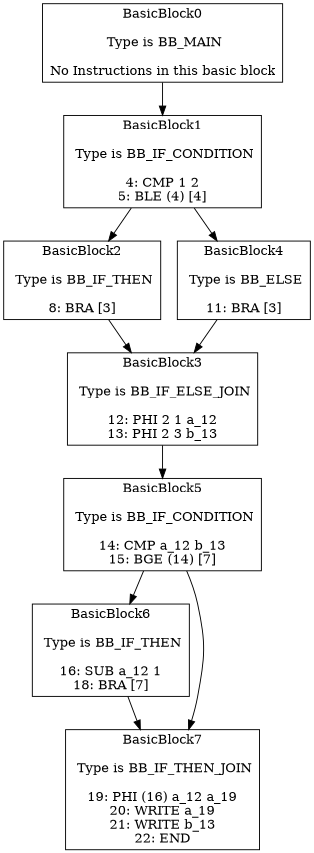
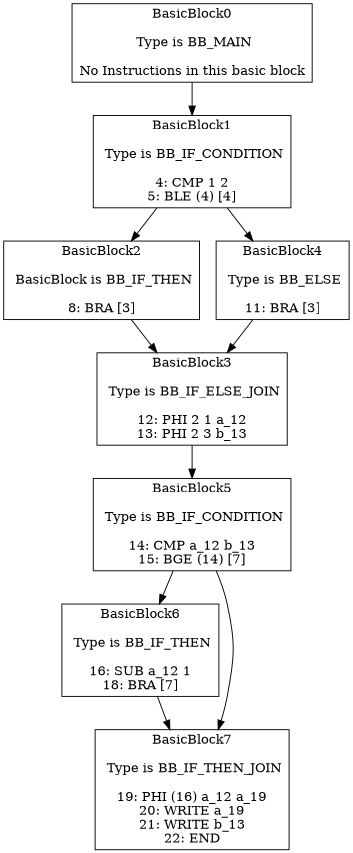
(82, 280) -> (102, 280)
